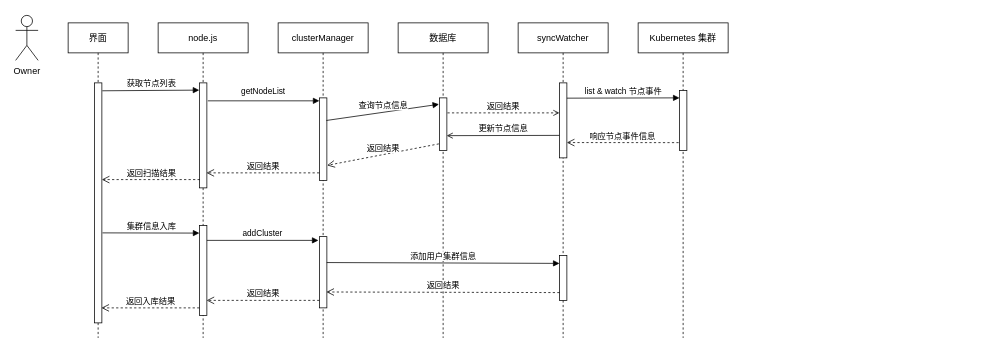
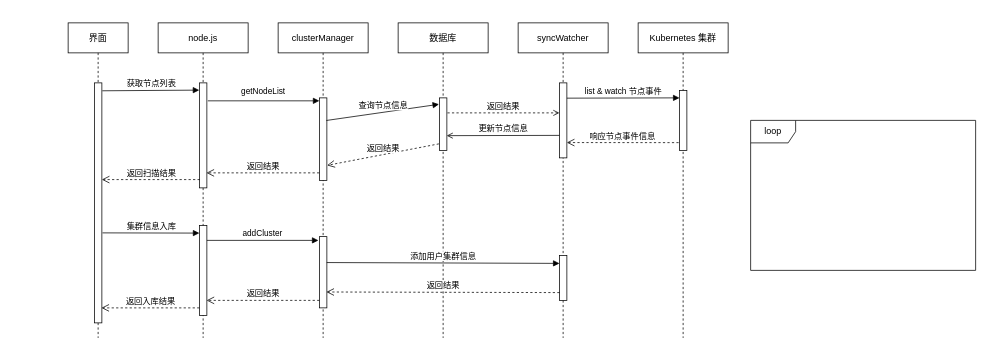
(27, 38) -> none
none -> (863, 195)
